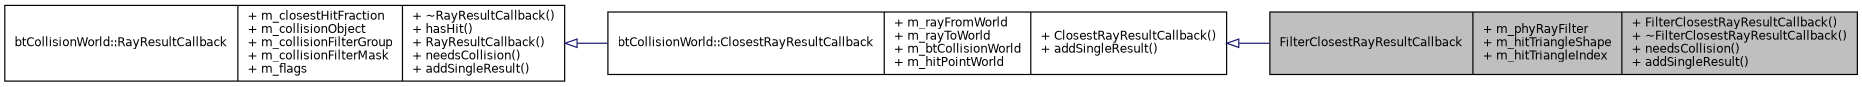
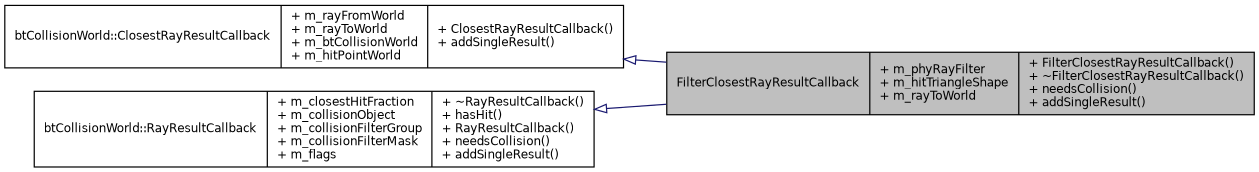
(593, 43) -> (637, 106)
(1546, 56) -> (928, 96)
